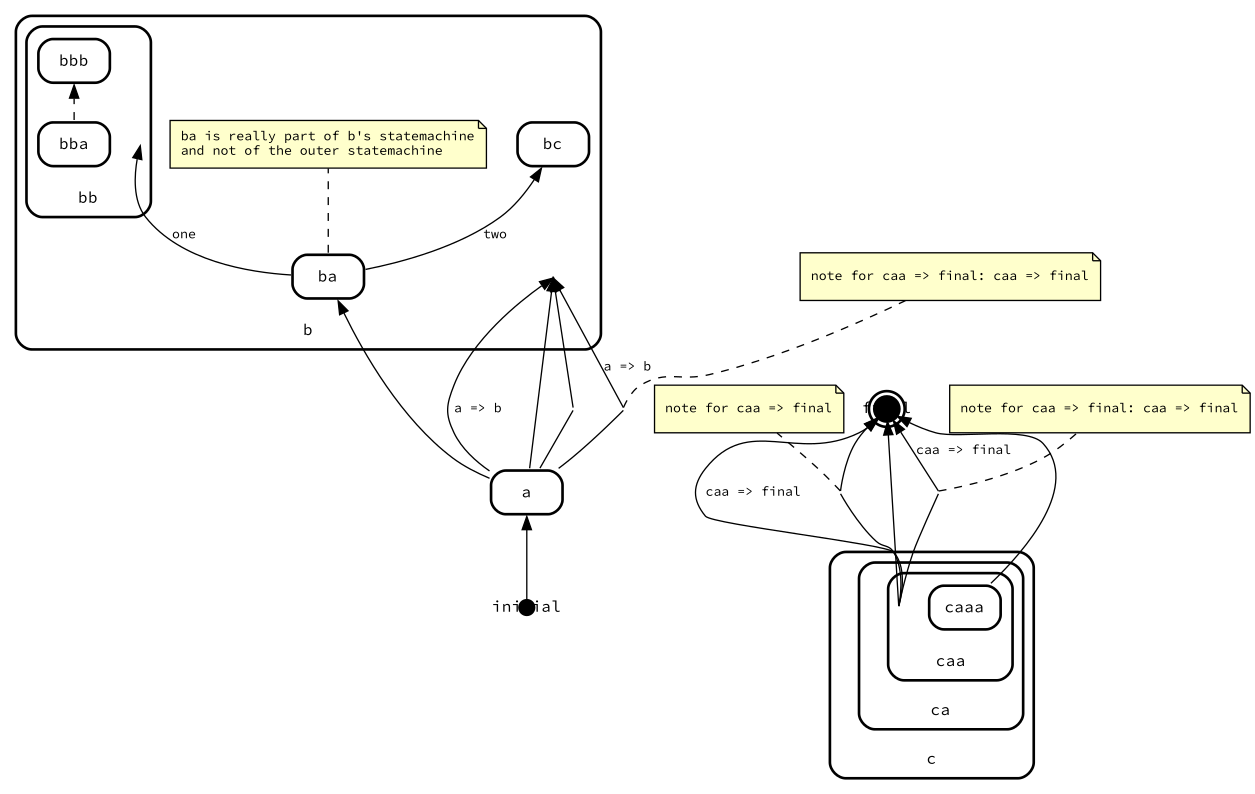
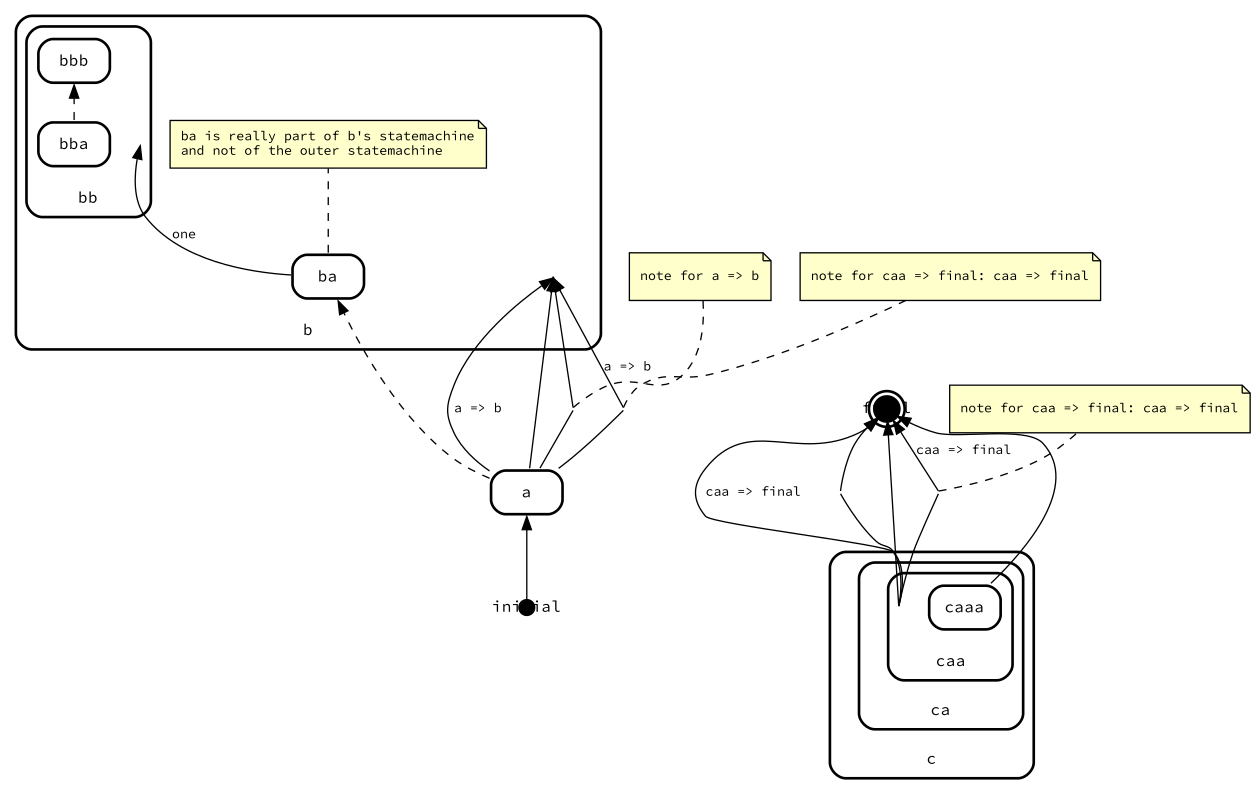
(553, 144) -> none
none -> (700, 277)
(403, 408) -> (403, 408)
(749, 409) -> none
